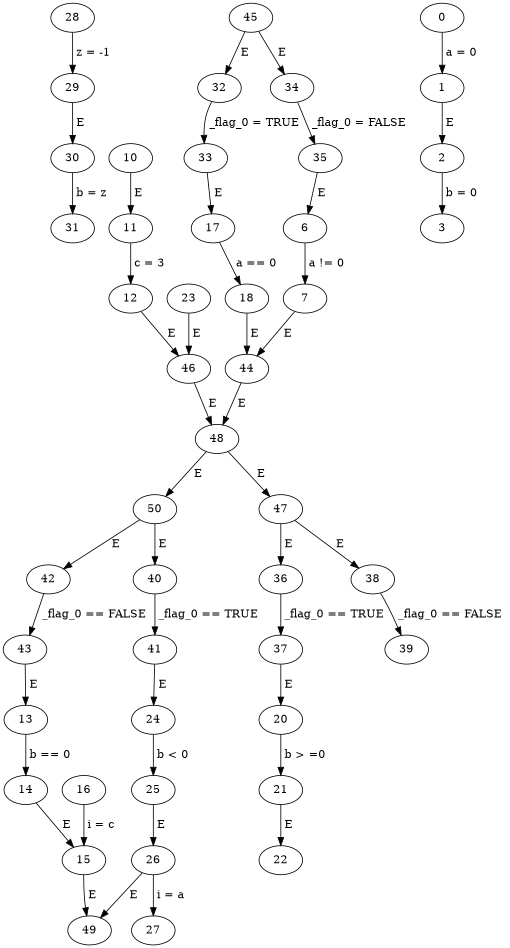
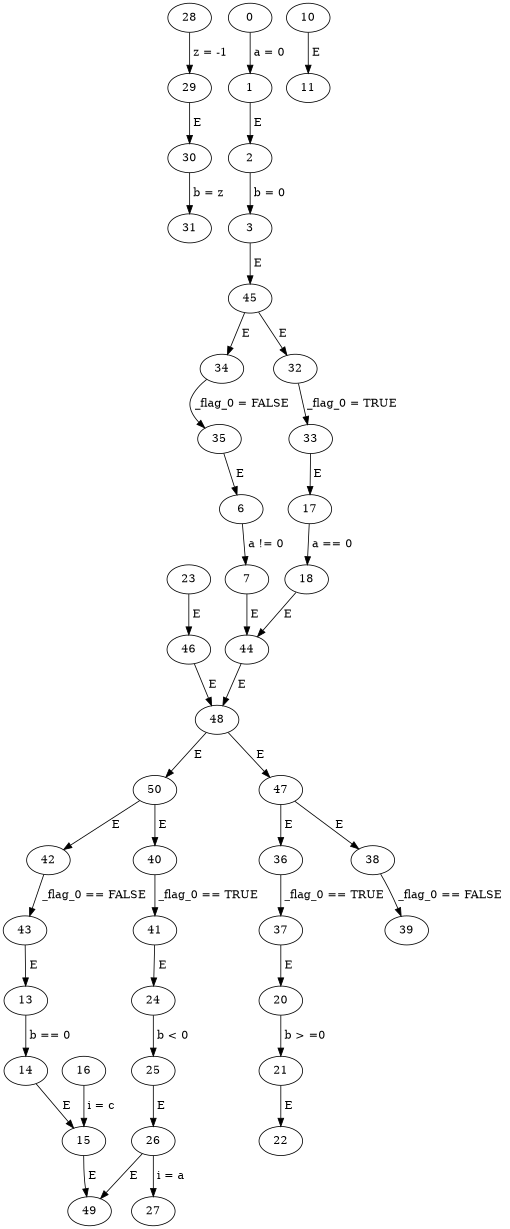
none -> (250, 259)
(131, 299) -> none
